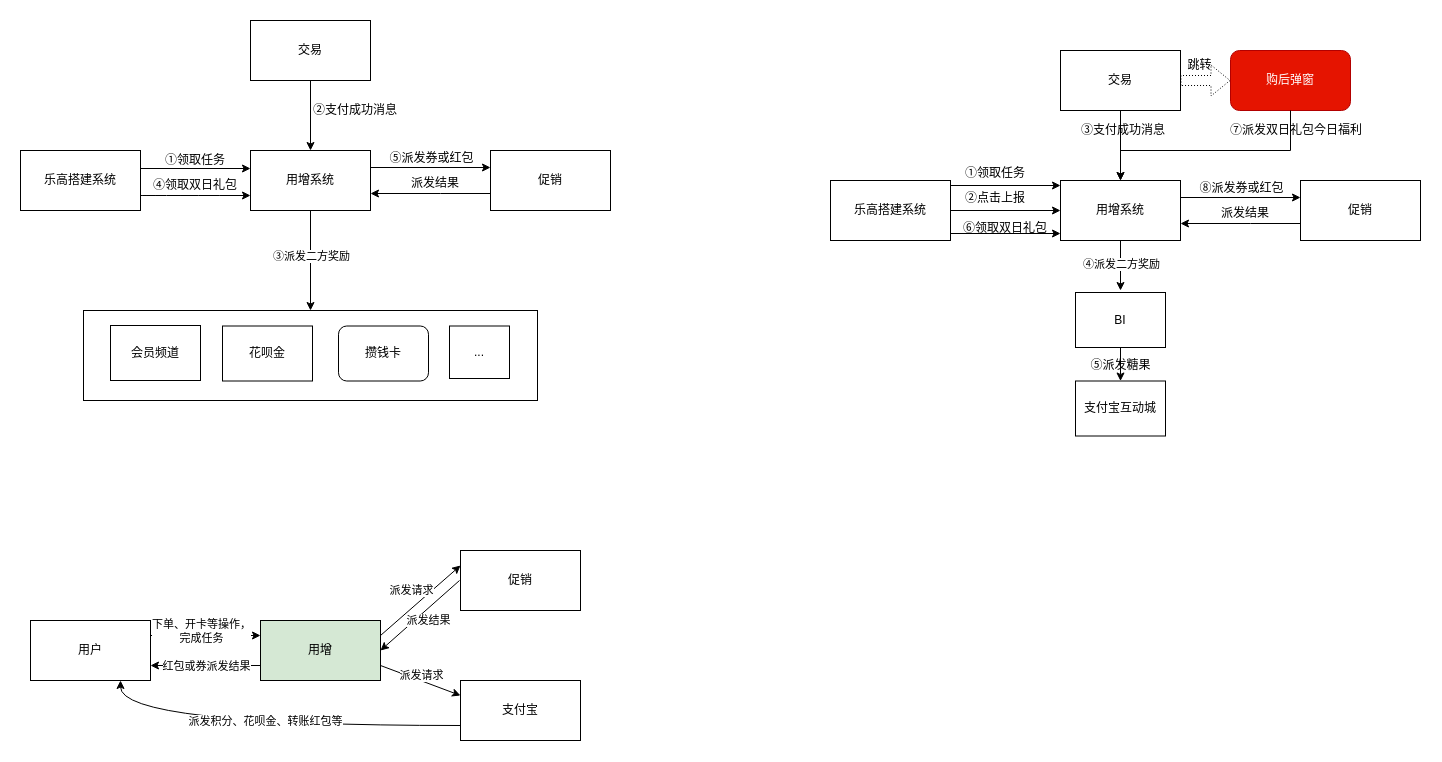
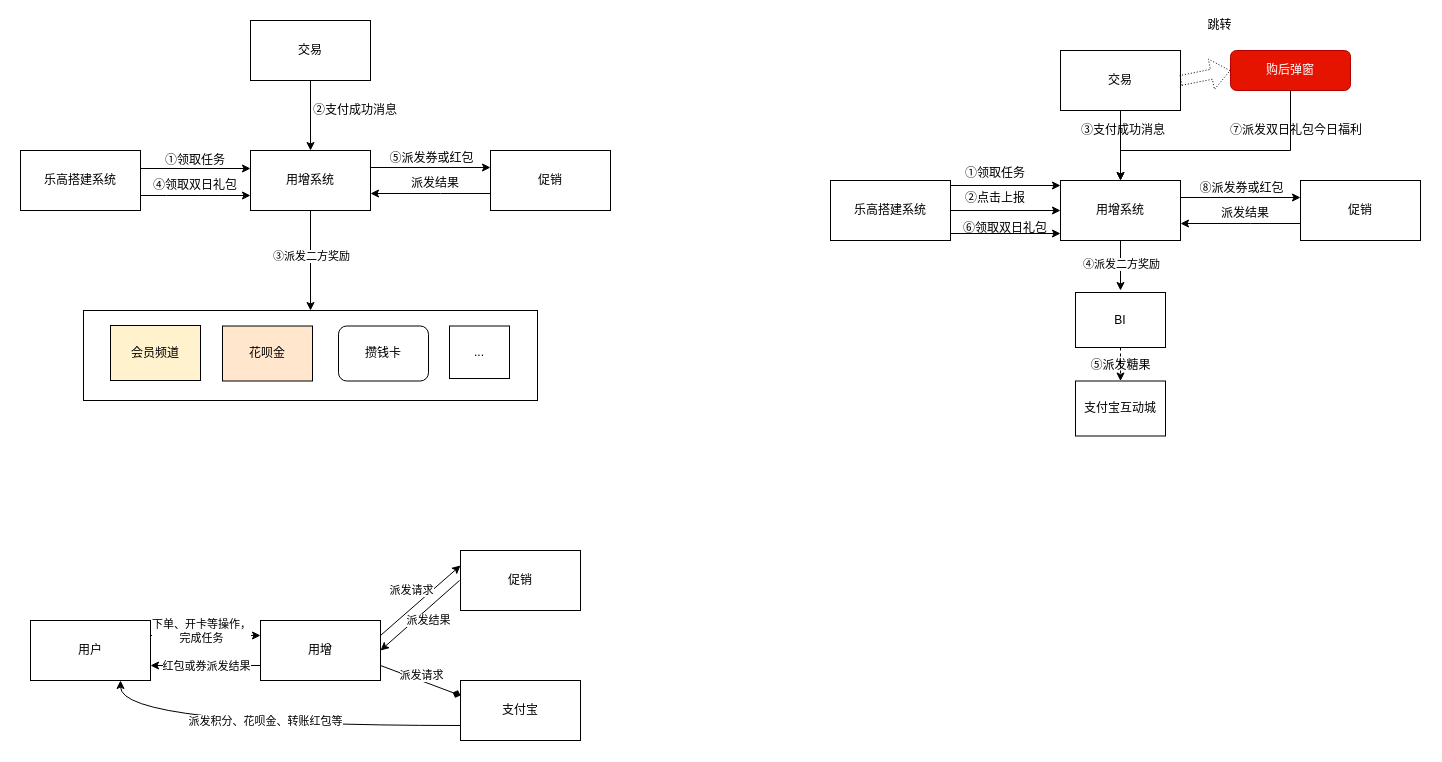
(1200, 66) -> (1220, 26)
(1291, 81) -> (1291, 71)
(156, 353) -> (156, 353)
(1121, 353) -> (1121, 353)
(268, 354) -> (268, 354)
(321, 651) -> (321, 651)
(453, 693) -> (452, 692)
